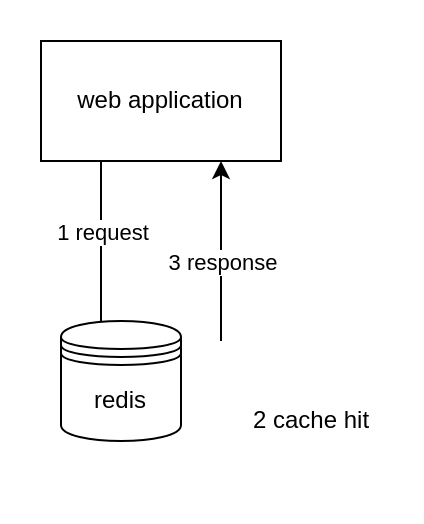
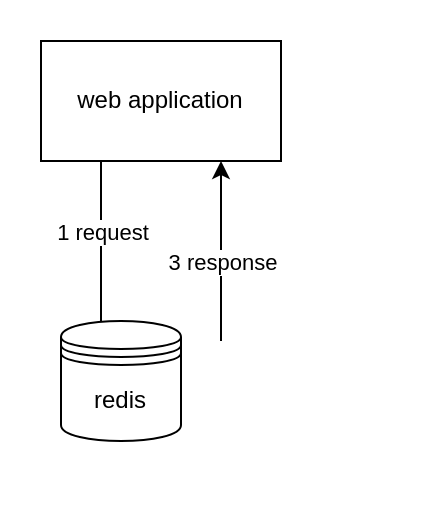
(311, 421) -> none
